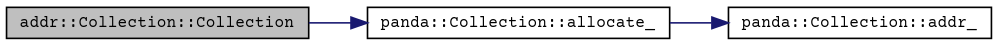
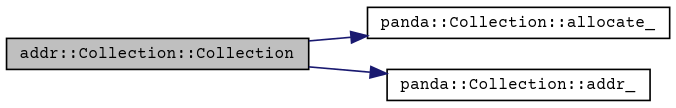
(691, 23) -> (339, 70)
